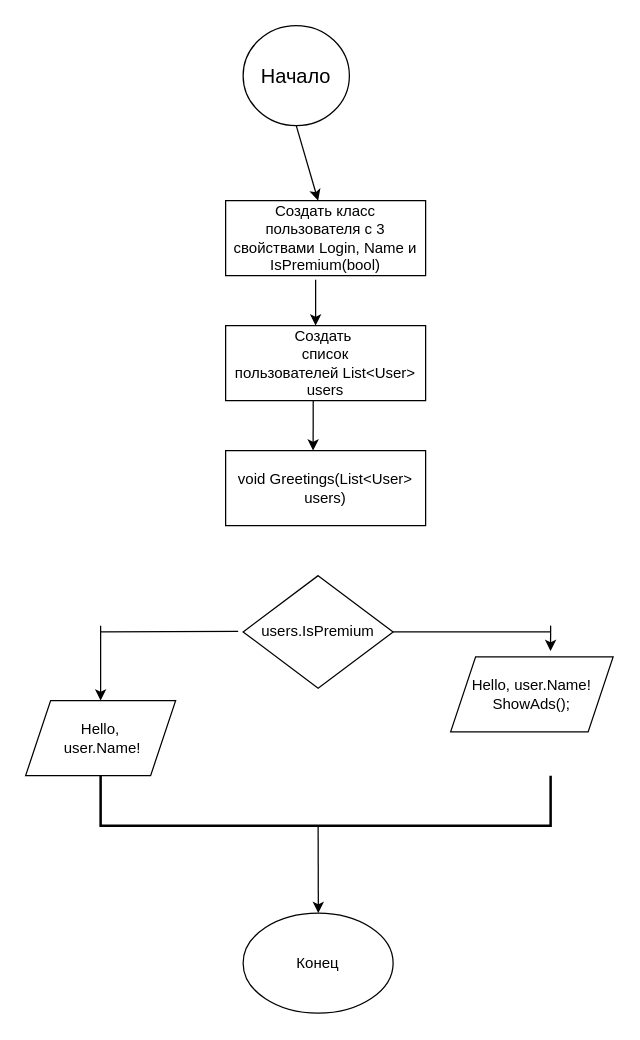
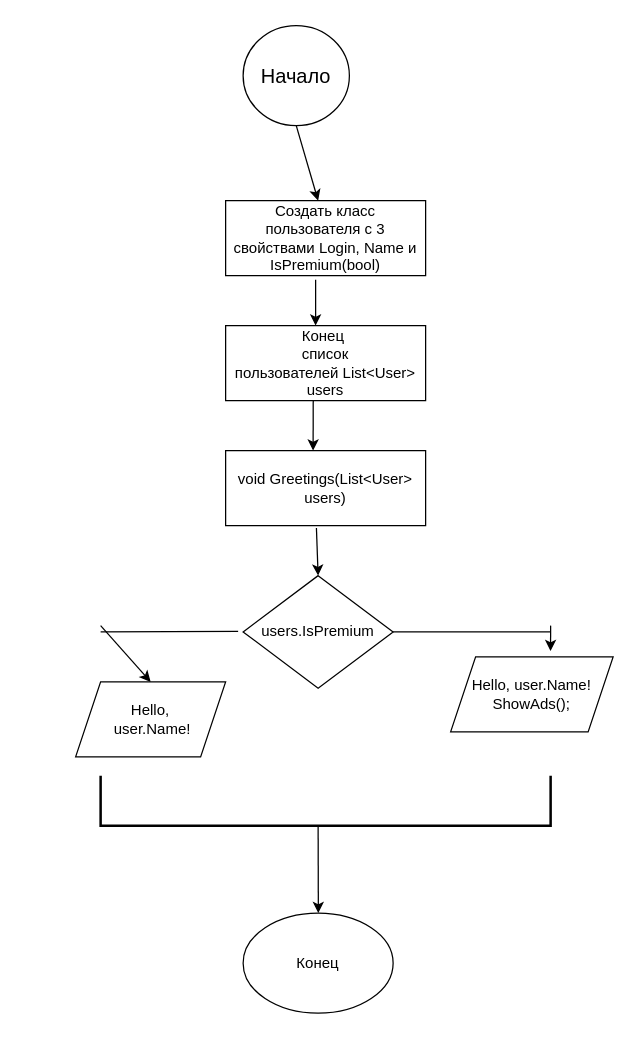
(326, 363) -> (326, 363)
none -> (317, 547)
(101, 738) -> (151, 719)
